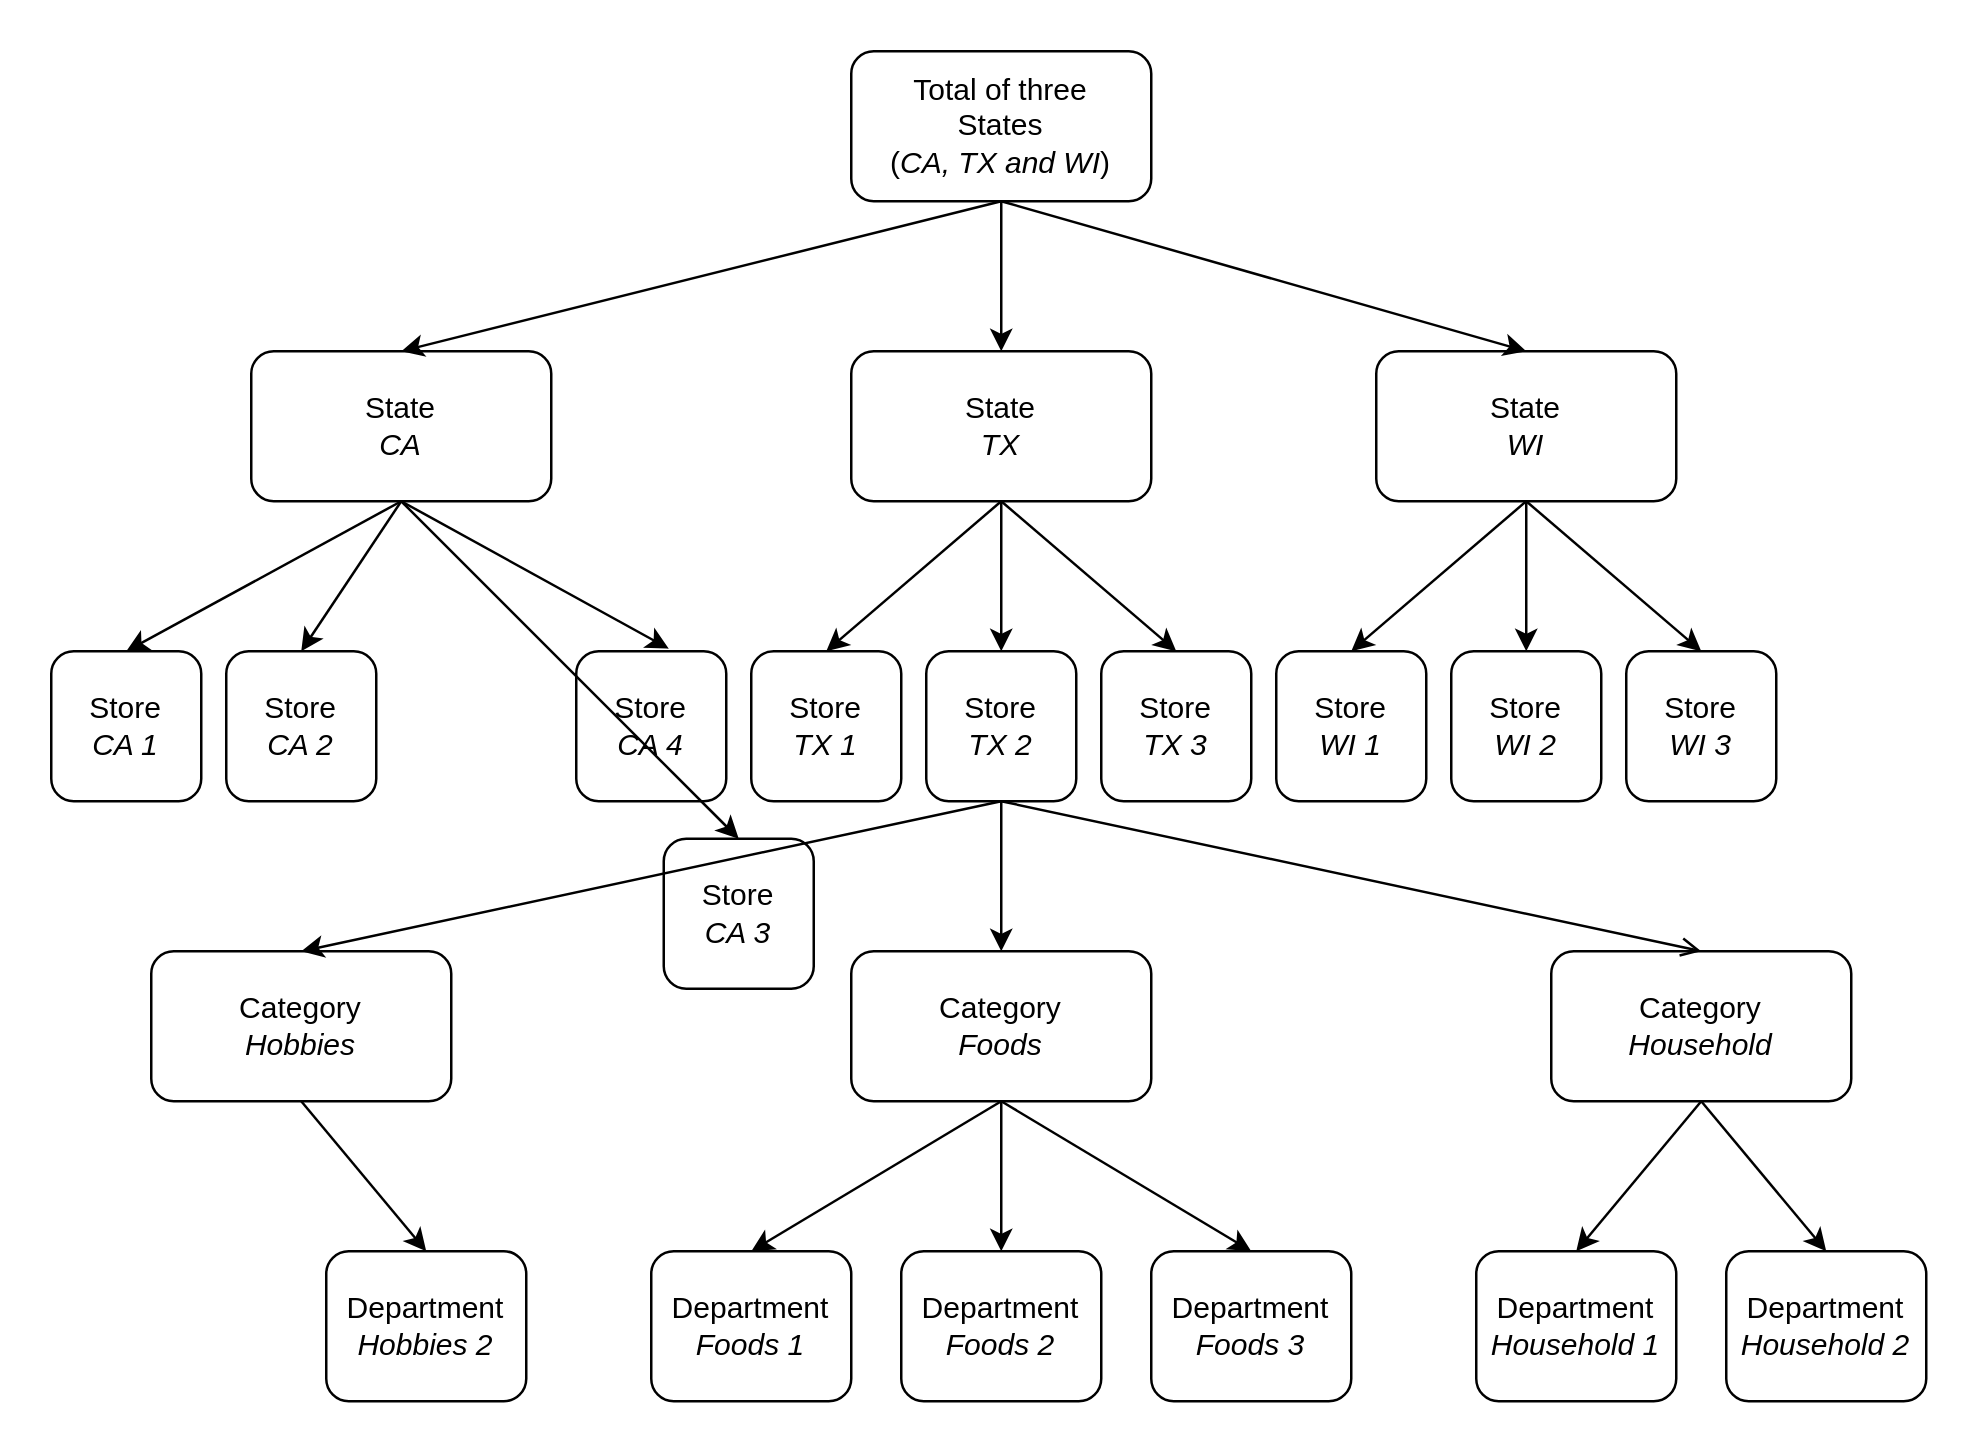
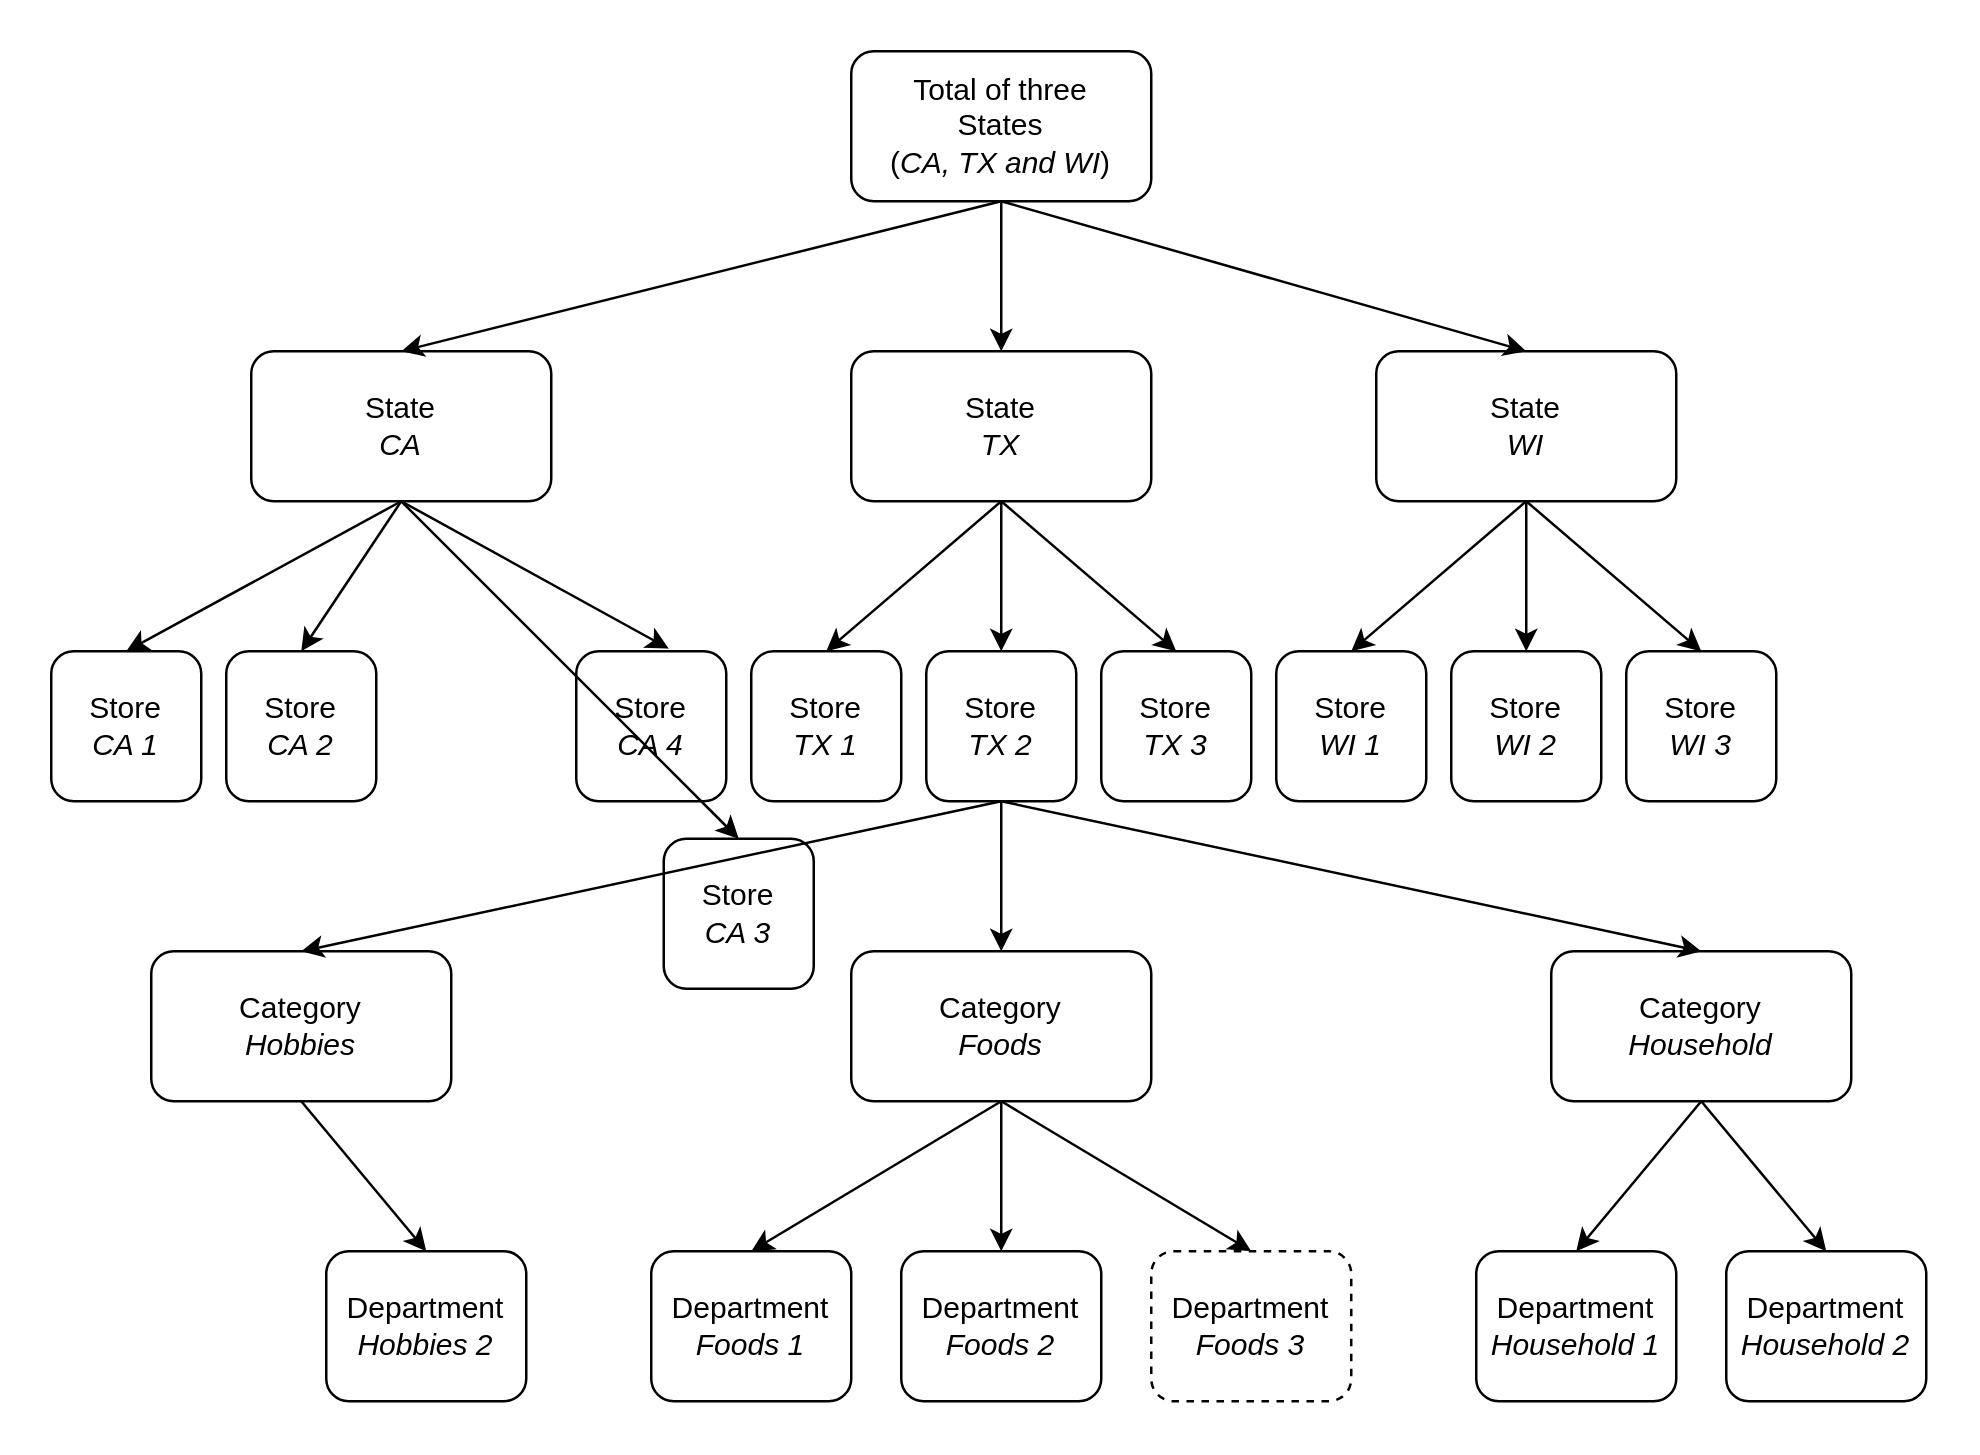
(1687, 948) -> (1683, 947)
(1251, 1326) -> (1251, 1326)
